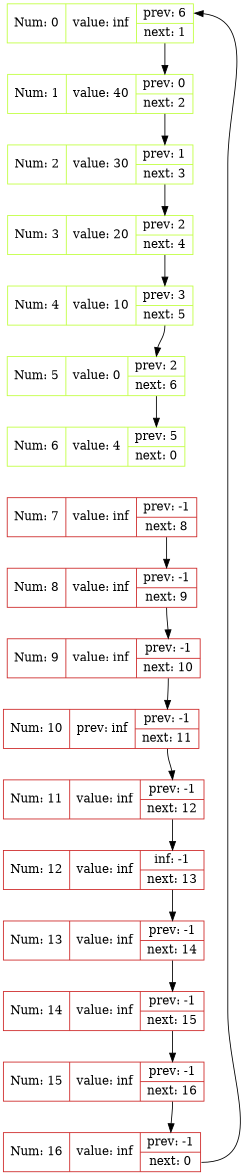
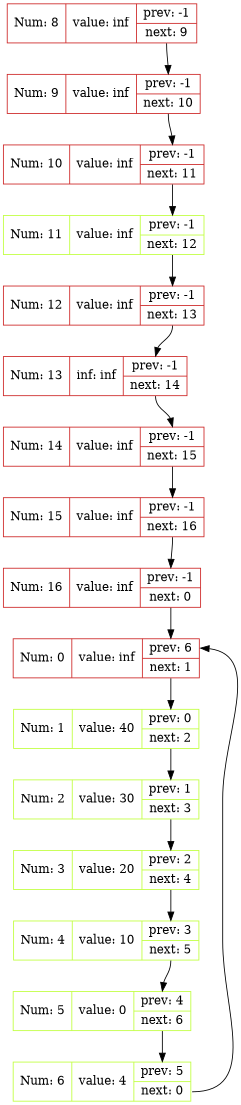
(100, 23) -> (106, 658)
(156, 366) -> (162, 1001)
(102, 517) -> none
(102, 728) -> (105, 164)
(104, 799) -> (104, 235)
(172, 860) -> (172, 295)
none -> (223, 875)
(105, 940) -> (96, 376)
